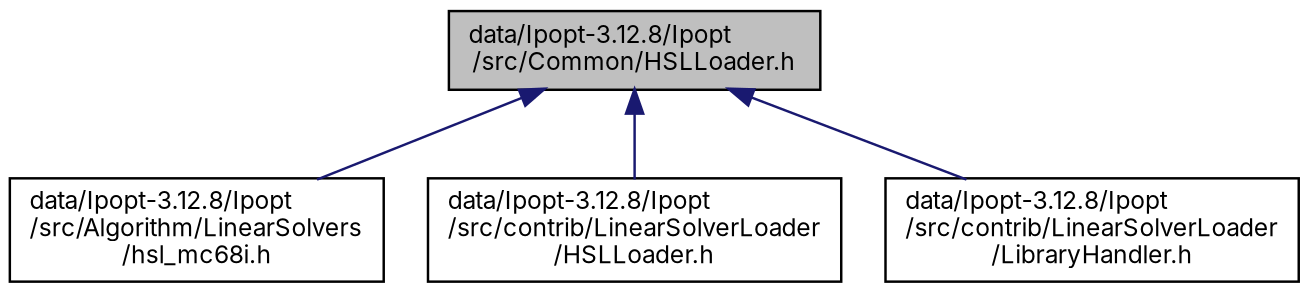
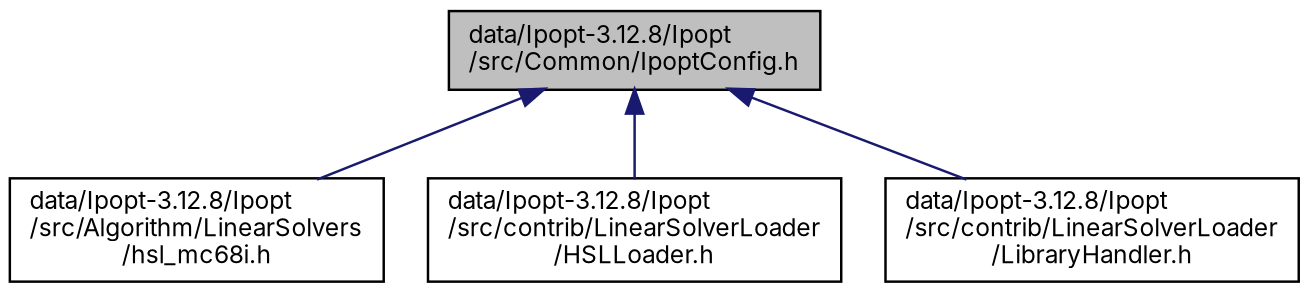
(635, 50) -> (635, 50)
